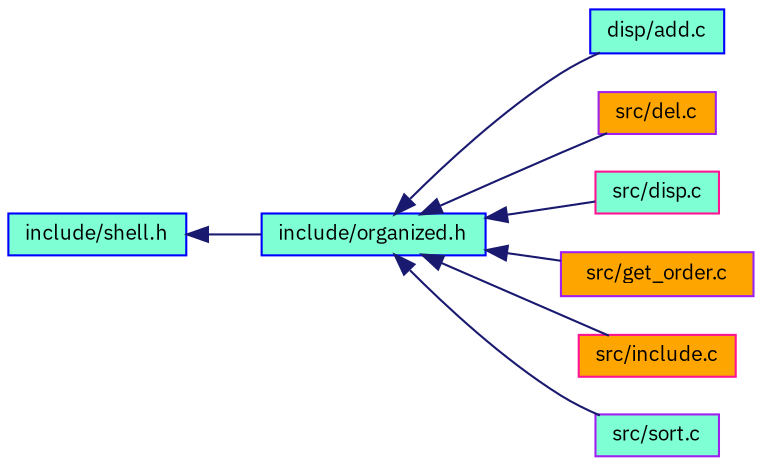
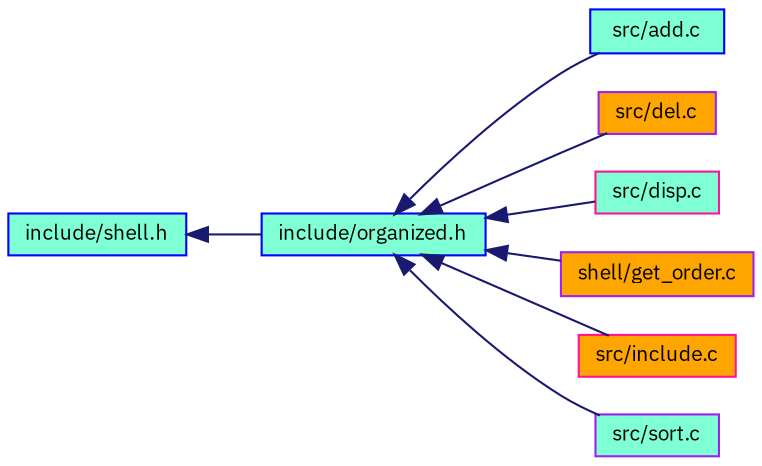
(657, 31) -> (657, 31)
(657, 274) -> (657, 274)
